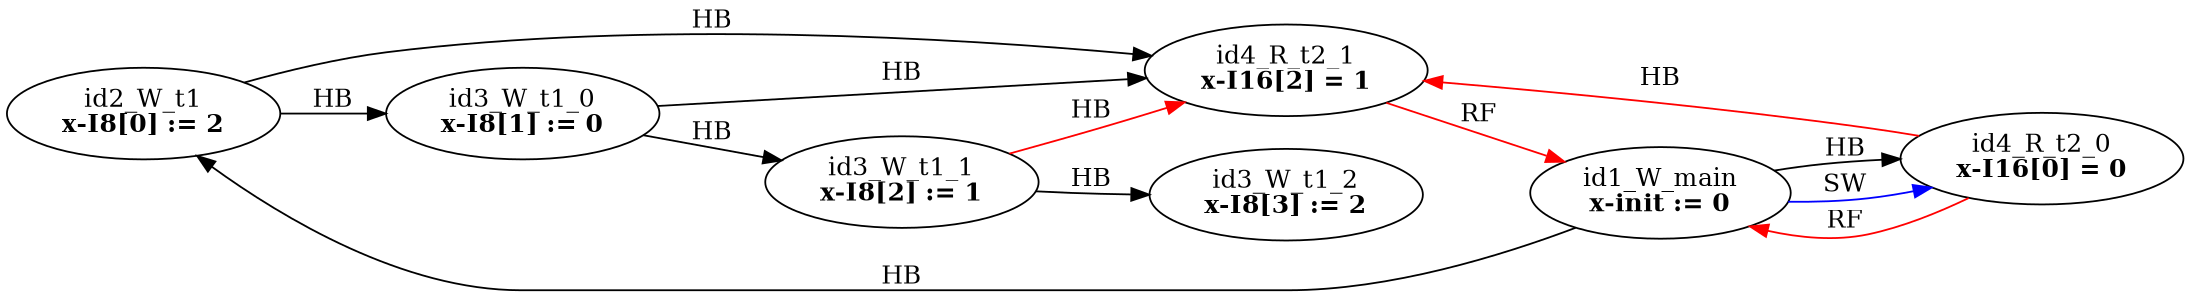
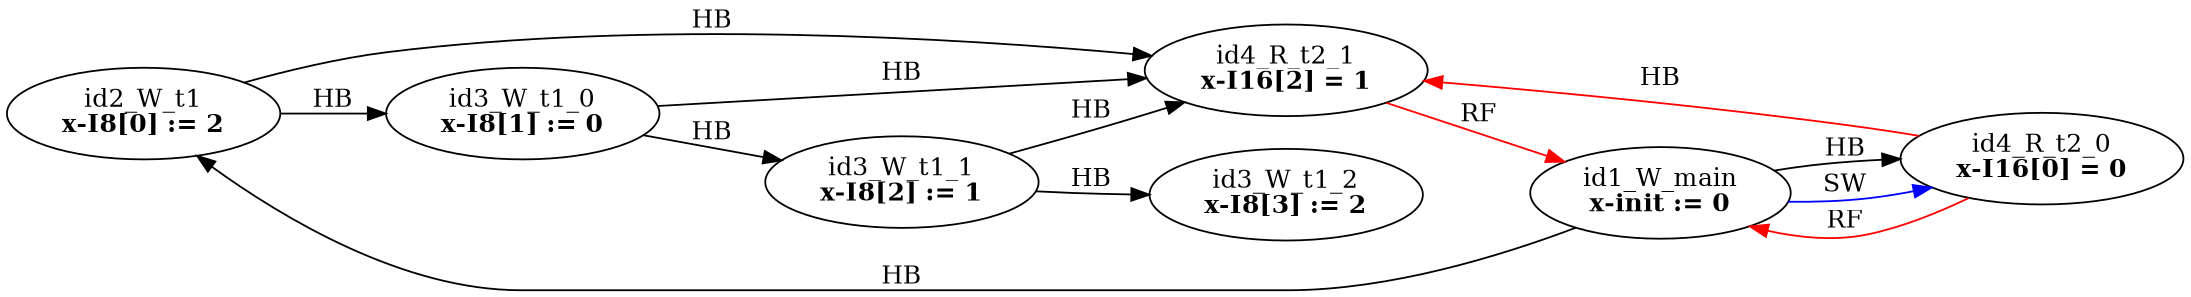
(1088, 131) -> (1088, 131)
